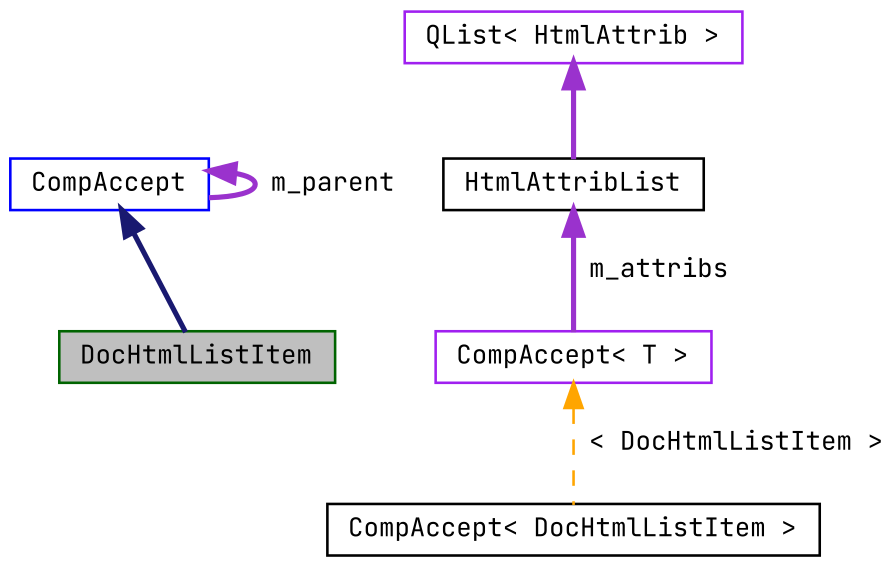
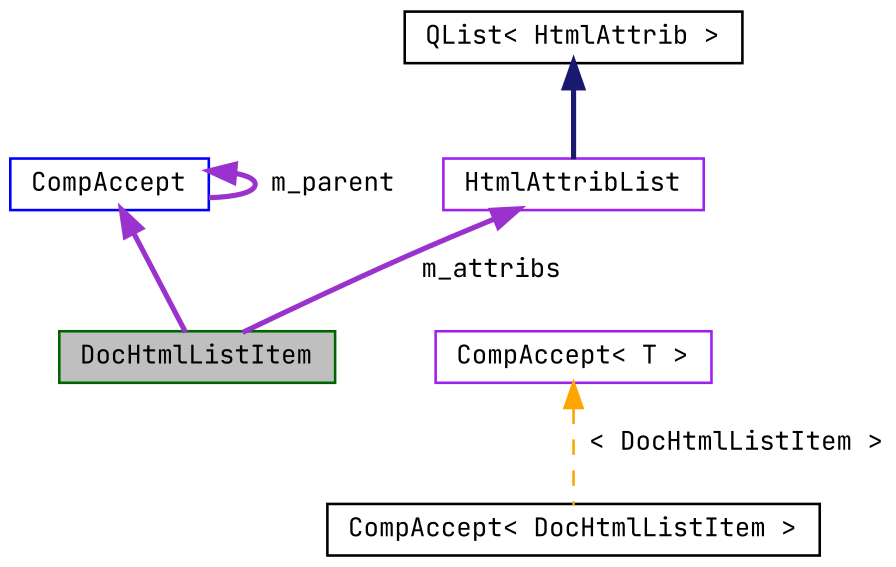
(574, 37) -> (574, 37)
(574, 124) -> (574, 124)
(574, 184) -> (574, 184)
(160, 283) -> (160, 283)
(574, 284) -> (368, 274)
